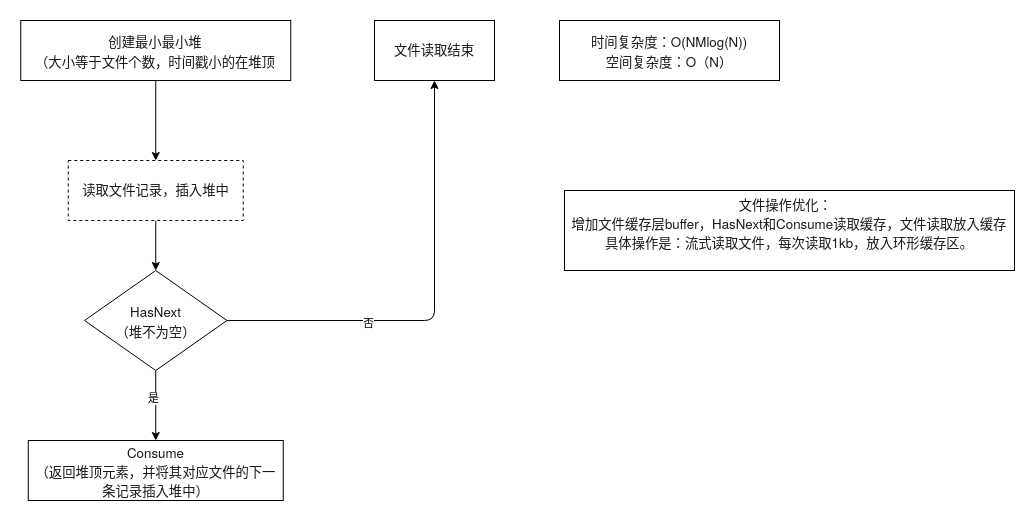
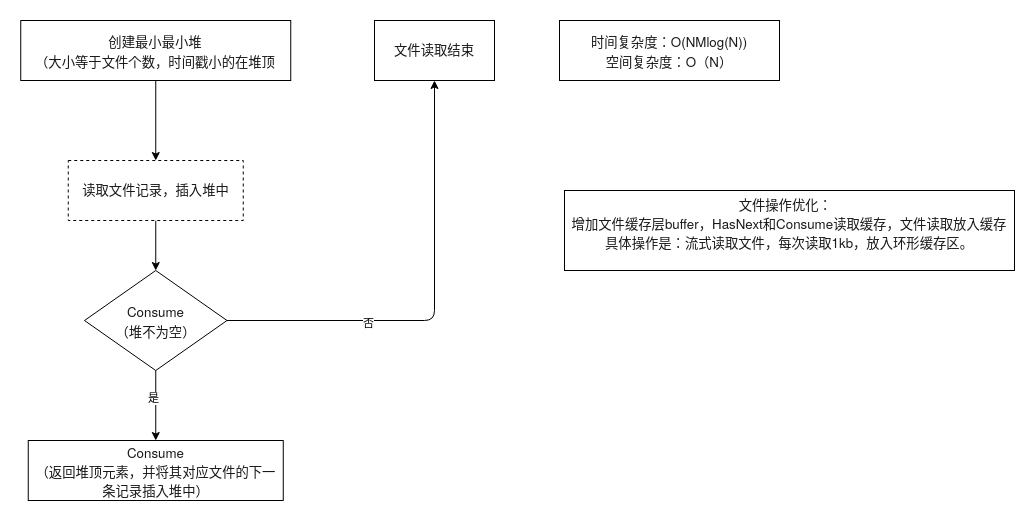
(156, 321) -> (156, 321)
